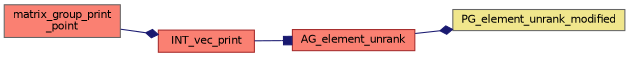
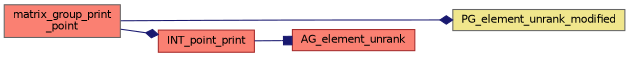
(427, 32) -> (280, 20)
(206, 41) -> (206, 41)
